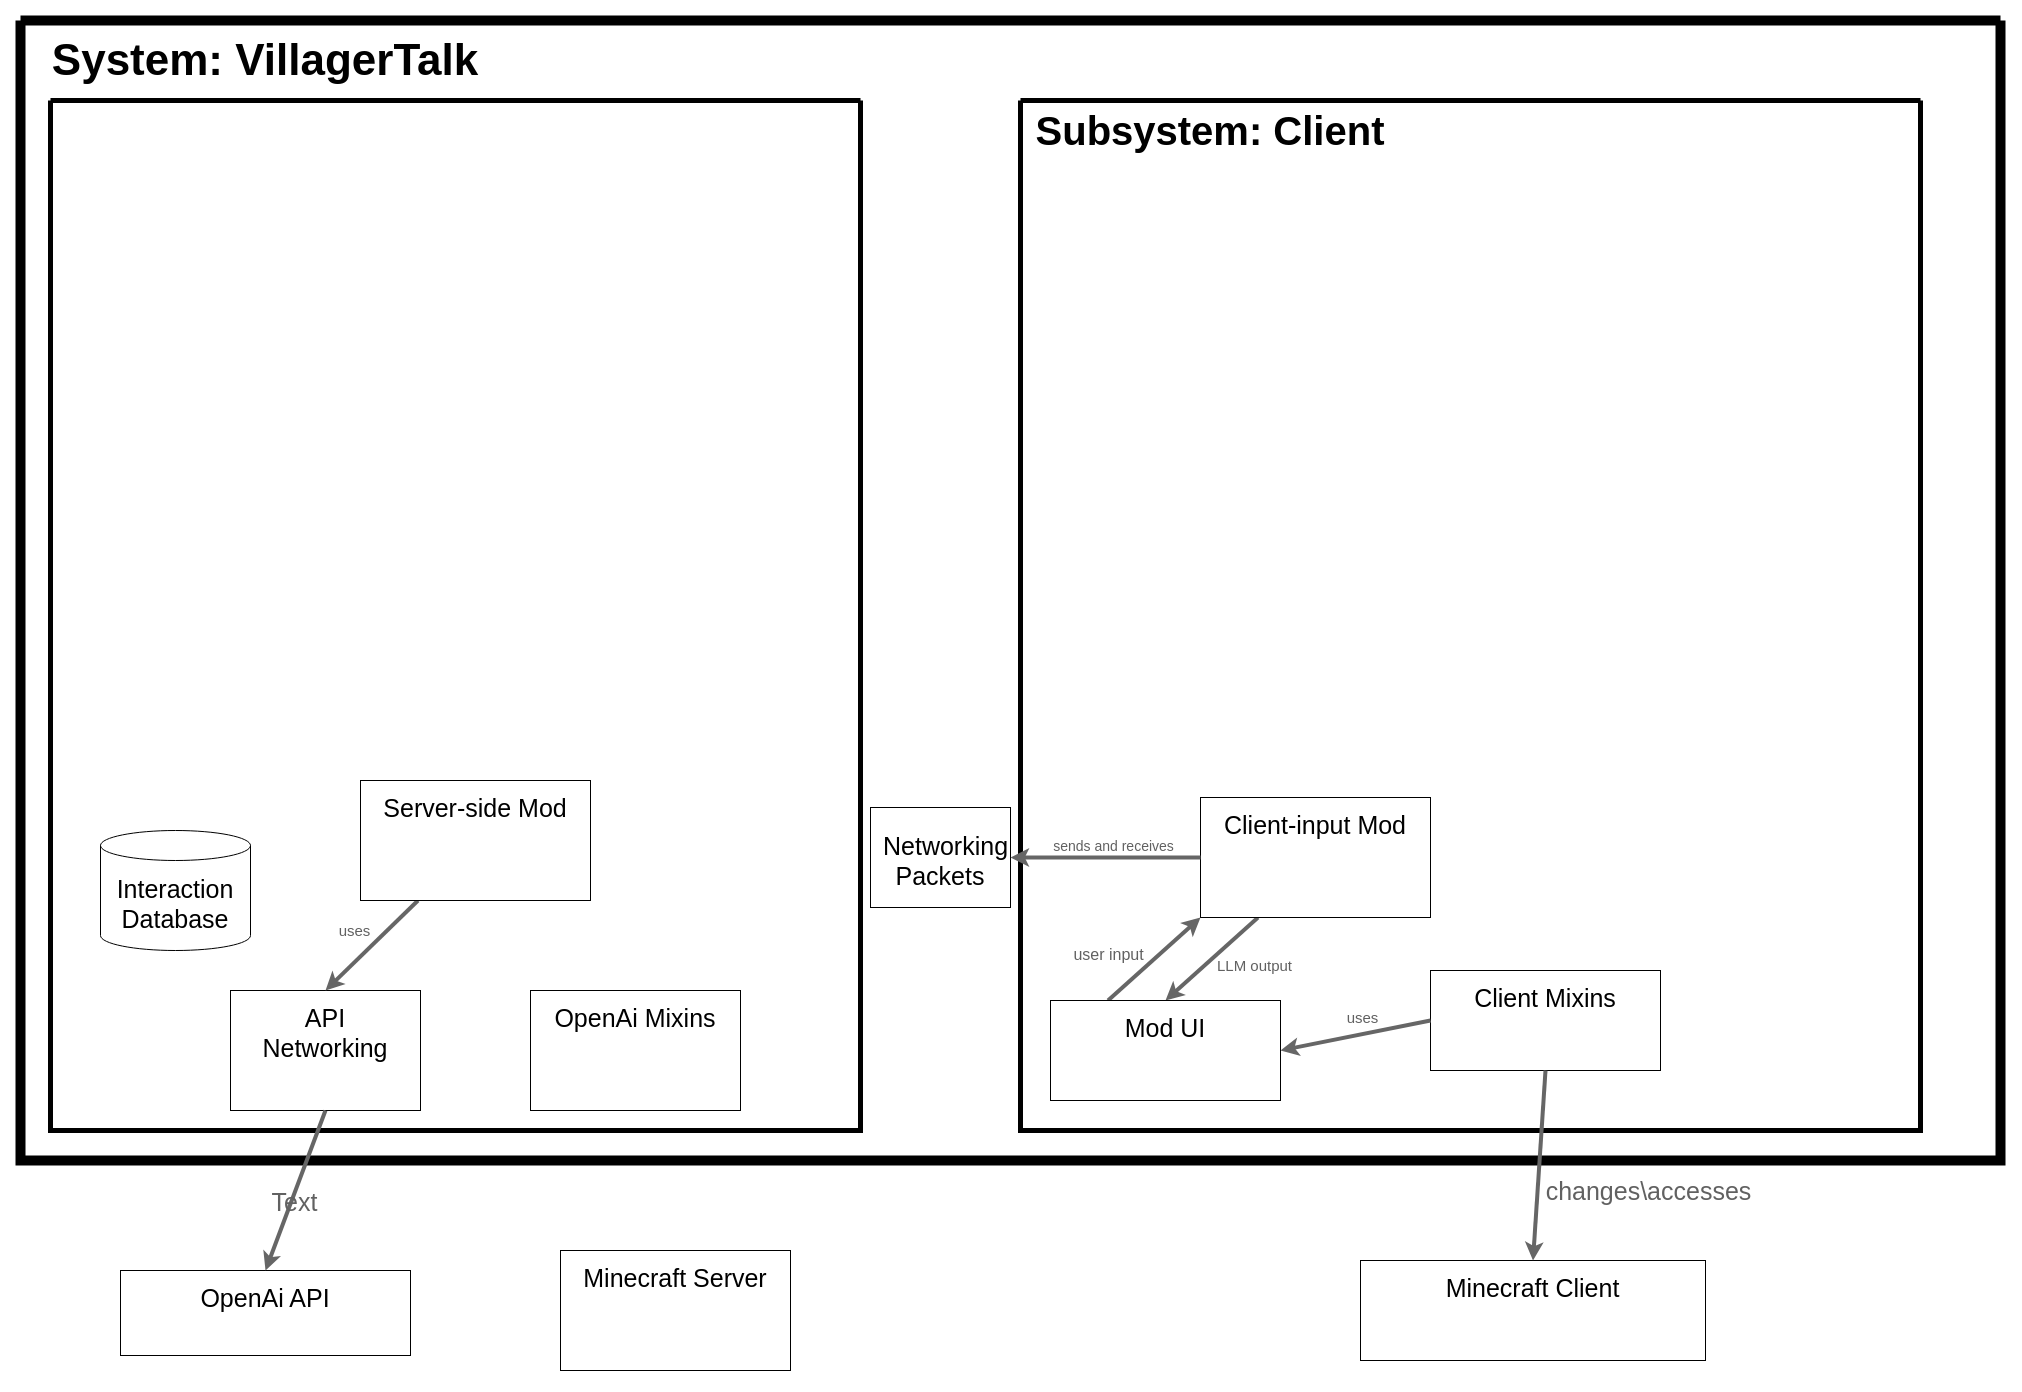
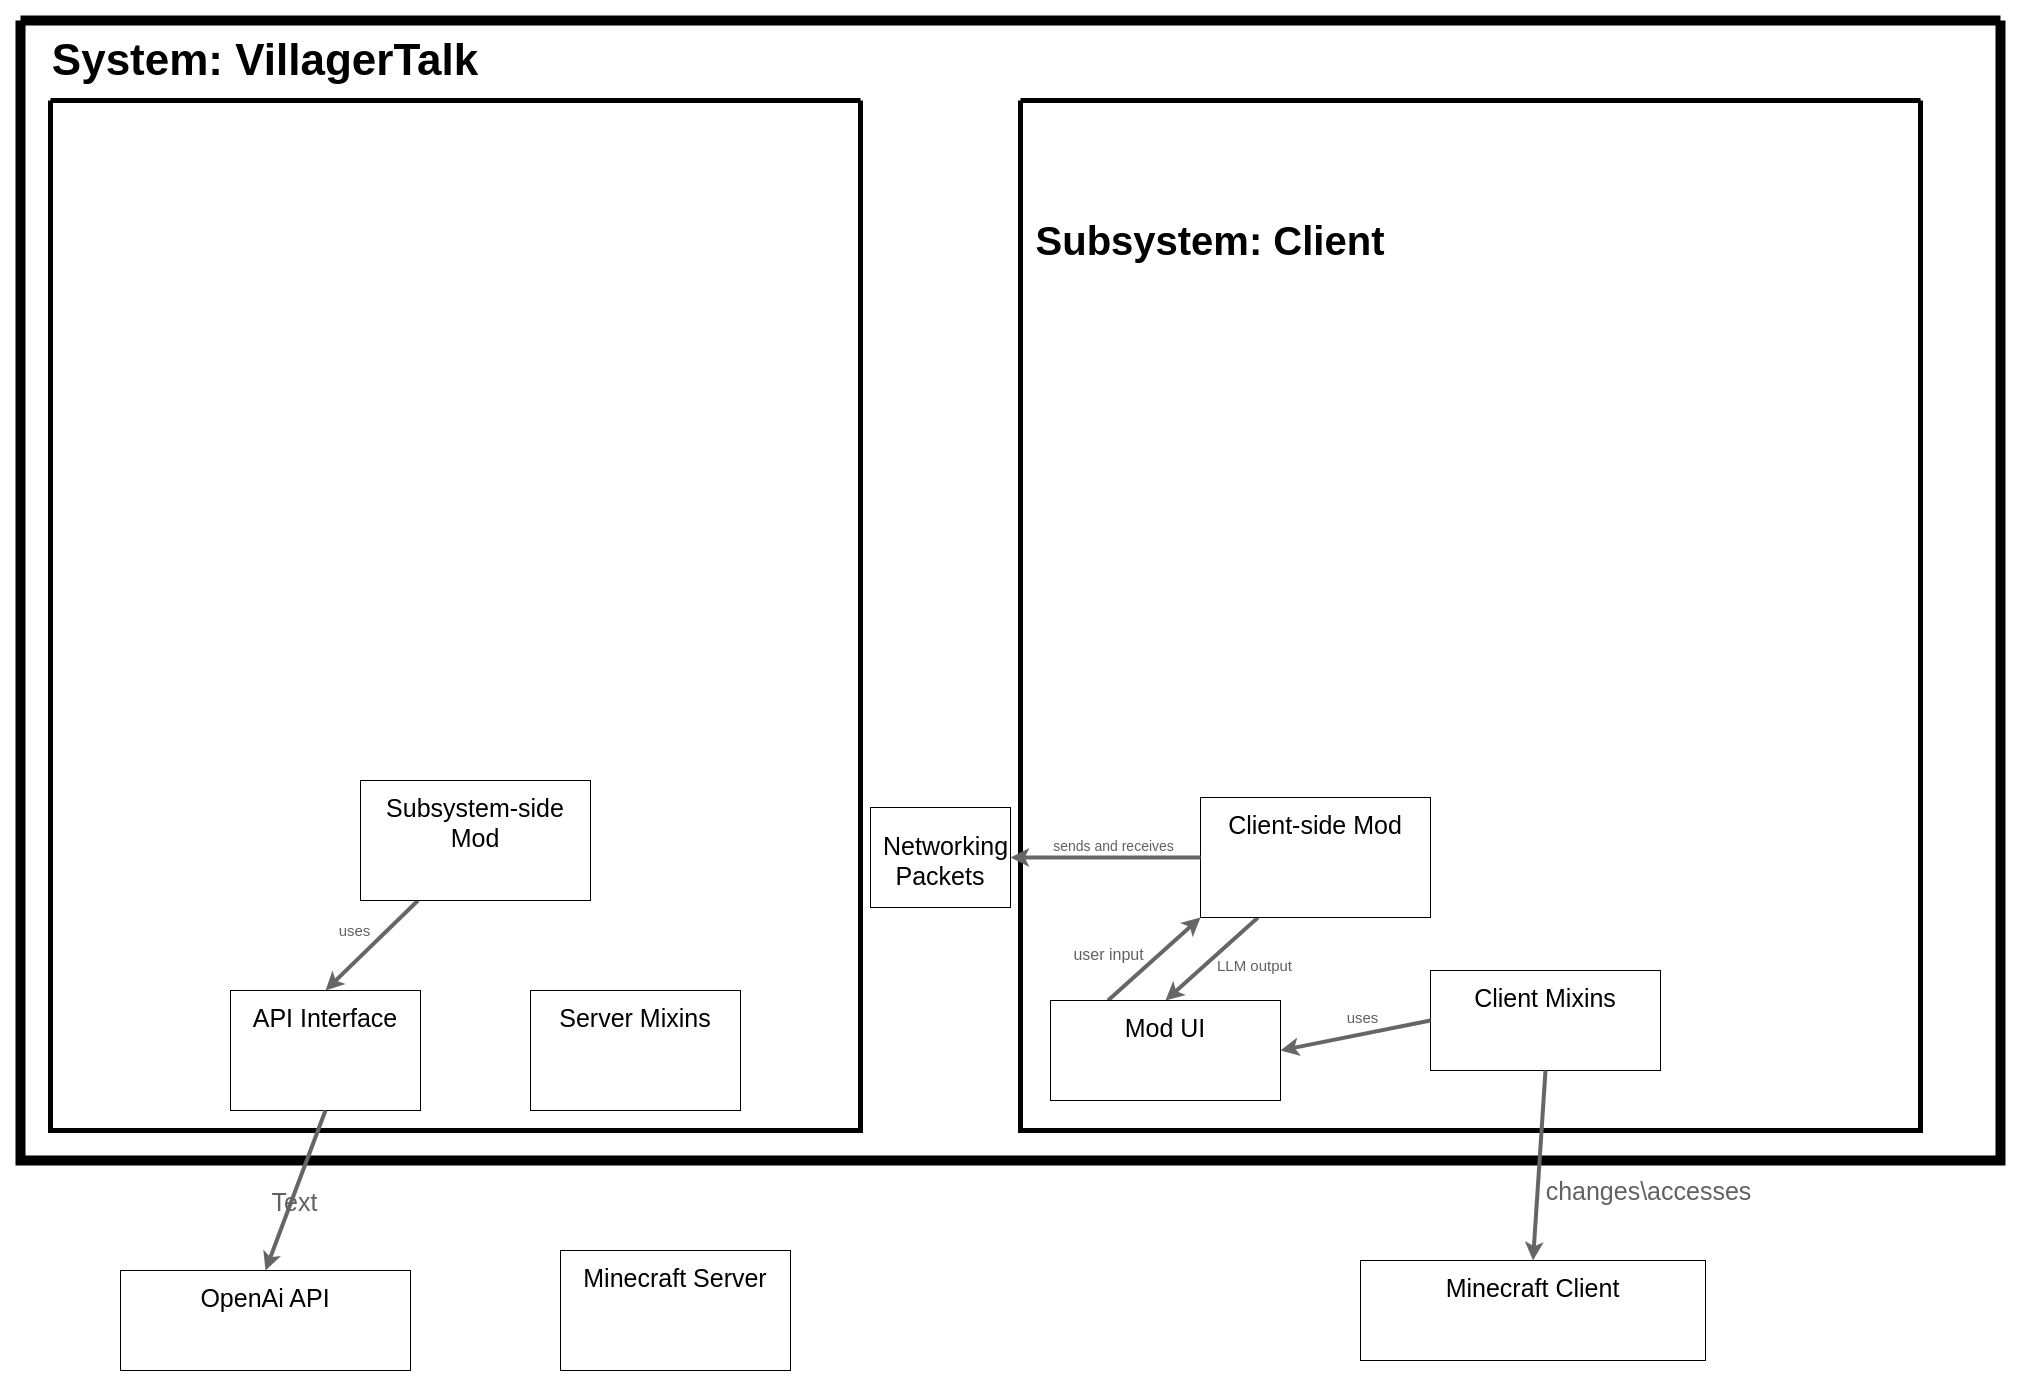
(1211, 136) -> (1211, 246)
(476, 781) -> (476, 781)
(1316, 798) -> (1316, 798)
(176, 891) -> none
(326, 991) -> (326, 991)
(636, 991) -> (636, 991)
(266, 1313) -> (266, 1321)
